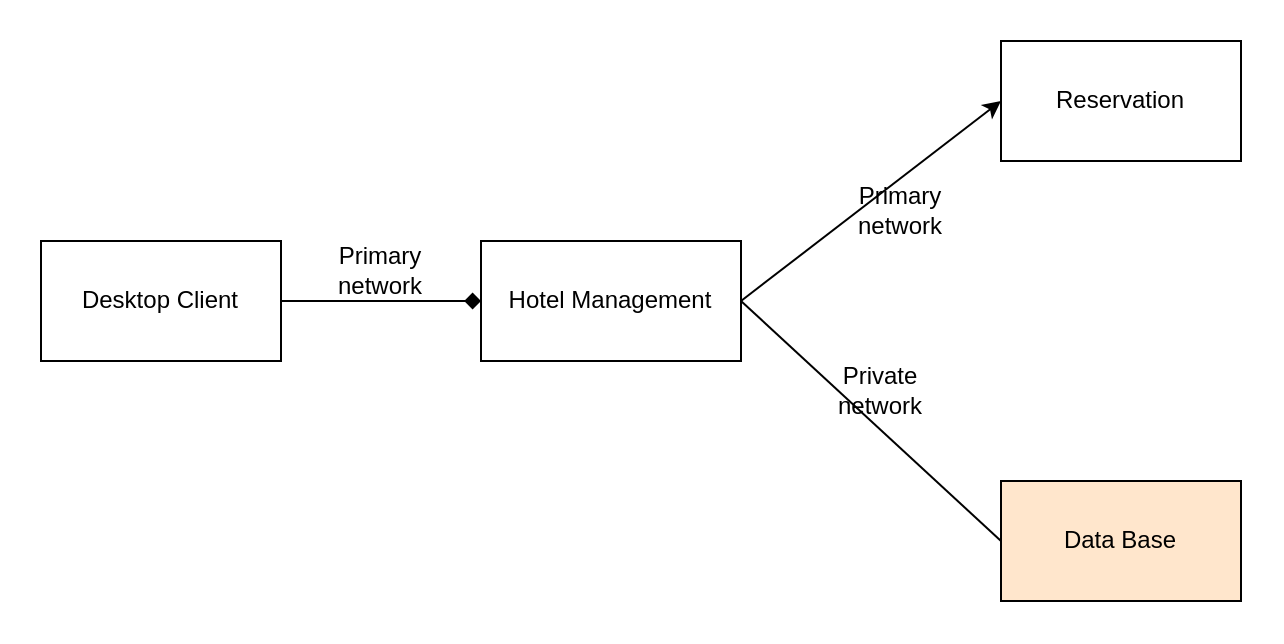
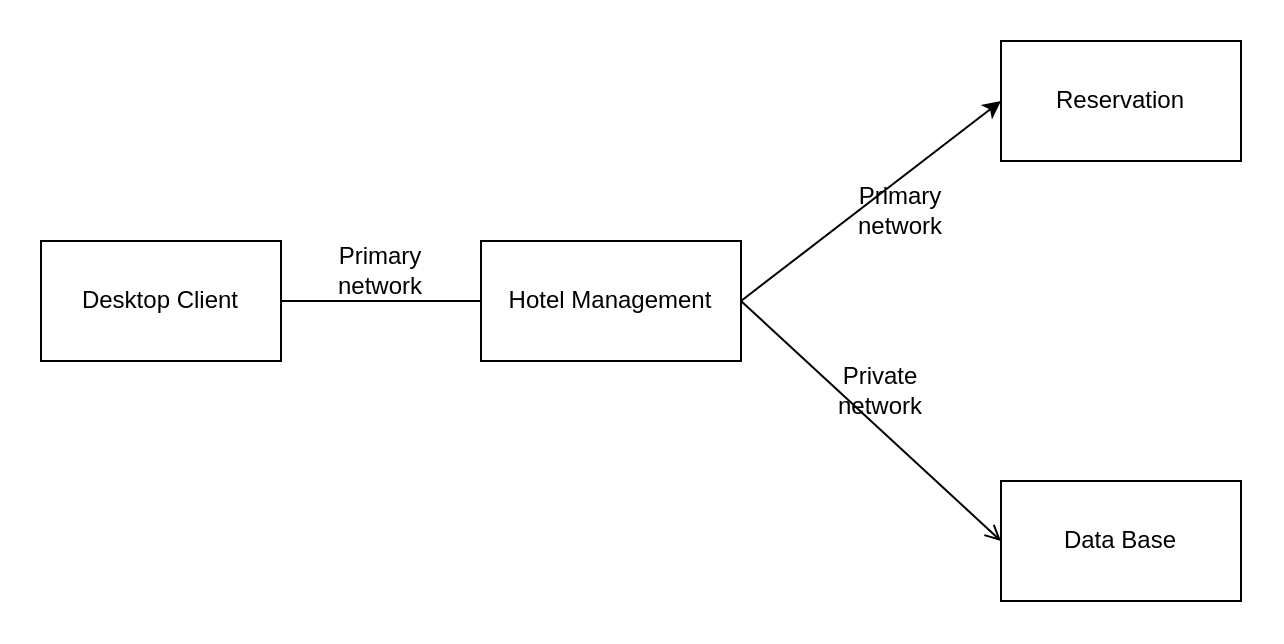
(465, 301) -> (472, 301)
(996, 536) -> (995, 535)
(1121, 541) -> (1121, 541)
